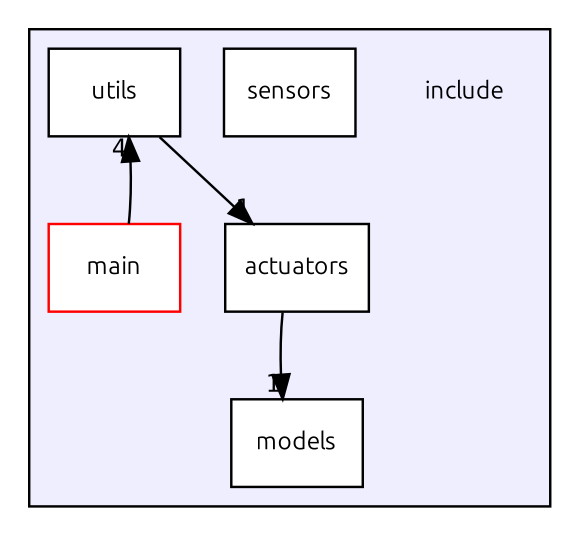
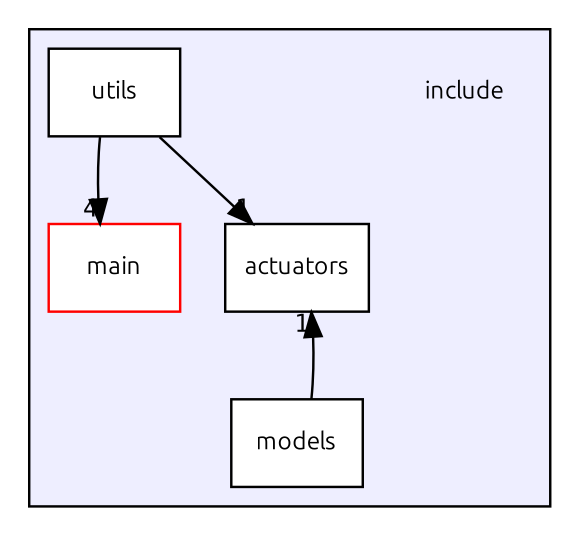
(290, 93) -> none
(131, 193) -> (98, 168)
(281, 343) -> (313, 368)
